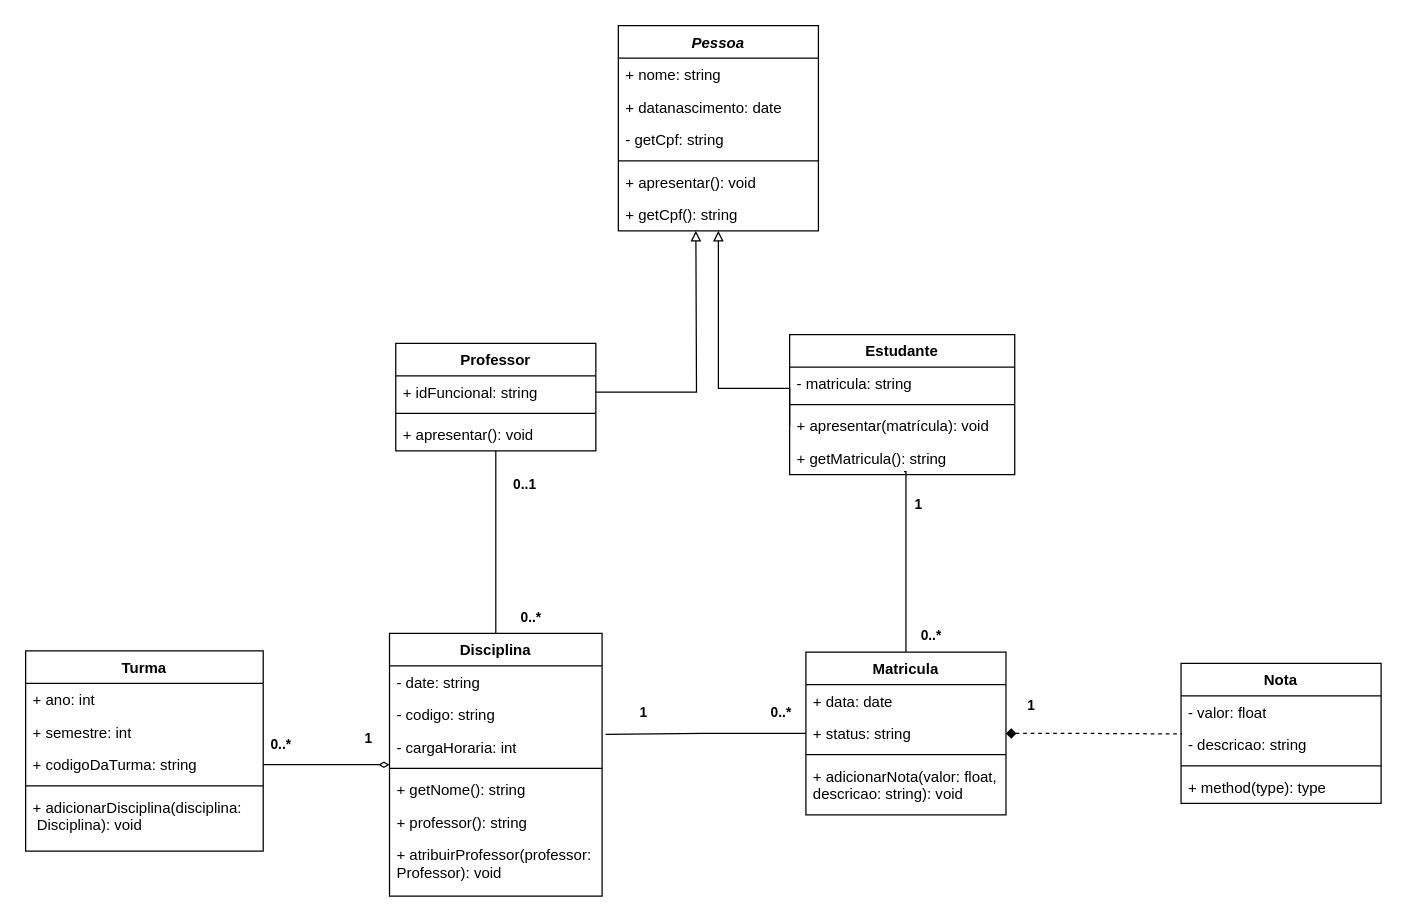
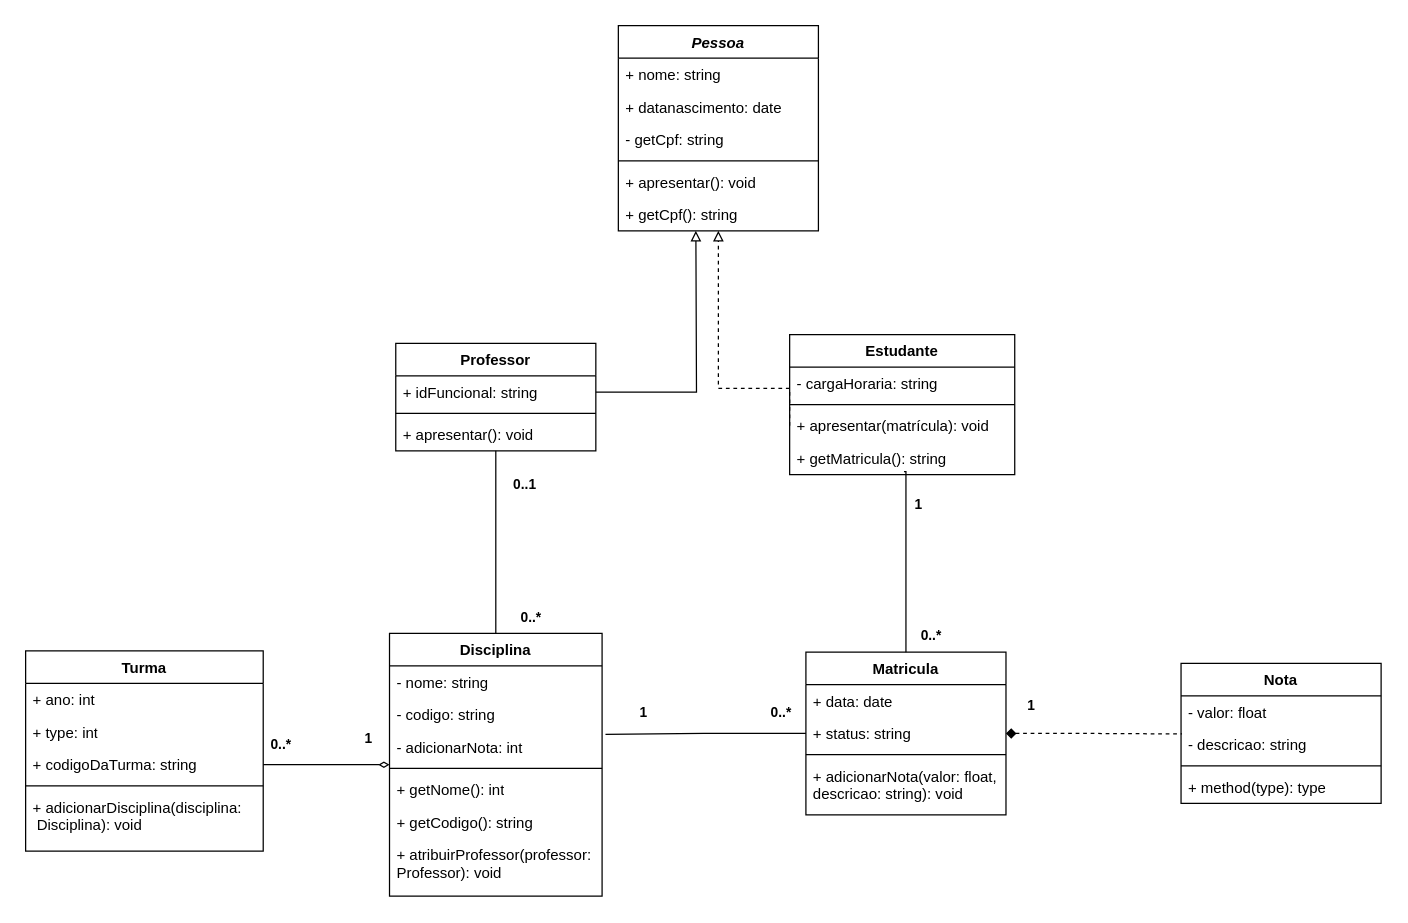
(718, 349) -> (718, 349)
(865, 385) -> (880, 385)
(448, 683) -> (448, 683)
(88, 733) -> (72, 733)
(467, 748) -> (469, 748)
(469, 791) -> (456, 791)
(477, 823) -> (475, 823)
